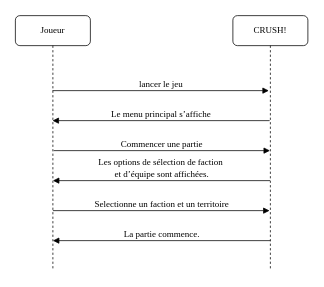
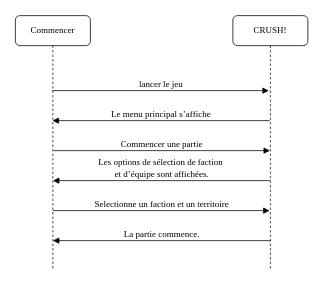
(53, 30) -> (53, 30)
